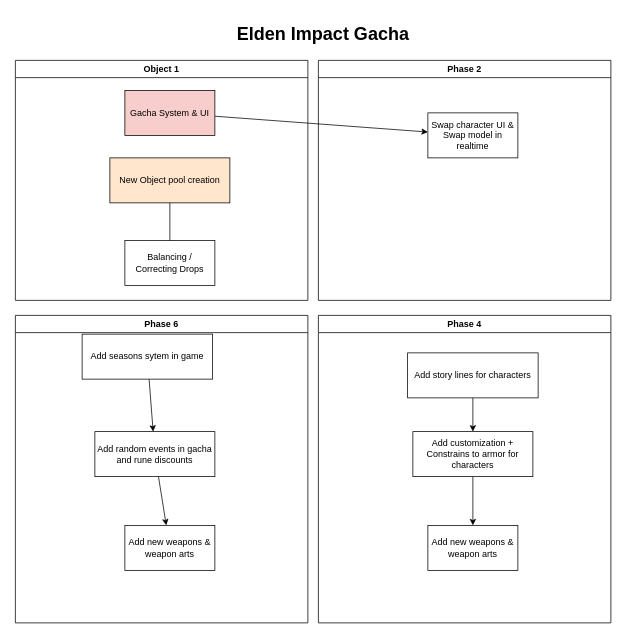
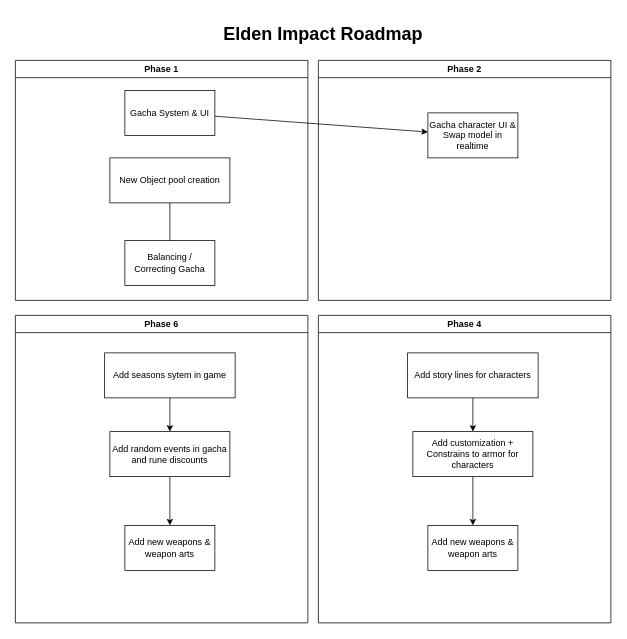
(323, 34) -> (323, 34)
(161, 69) -> (161, 69)
(170, 113) -> (170, 113)
(473, 135) -> (473, 135)
(170, 180) -> (170, 180)
(170, 263) -> (170, 263)
(147, 357) -> (170, 375)
(155, 454) -> (170, 454)
